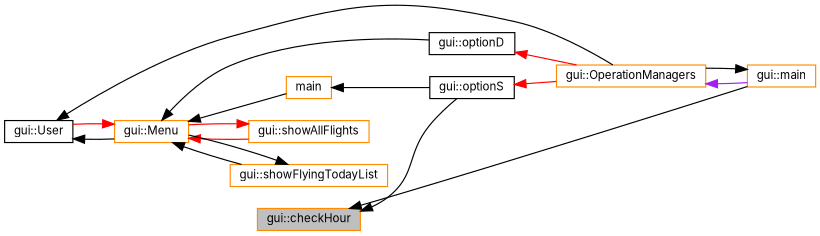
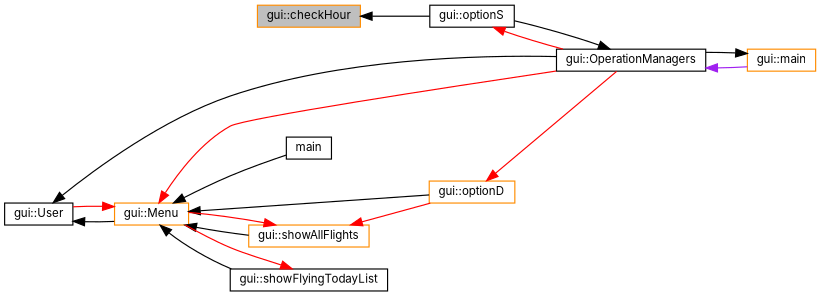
(472, 44) -> (472, 192)
(631, 76) -> (631, 60)
(309, 88) -> (309, 148)
(387, 88) -> (557, 32)
none -> (346, 104)
(234, 139) -> (222, 232)
(233, 147) -> (232, 248)
(554, 147) -> none
(309, 176) -> (309, 280)
none -> (396, 212)
